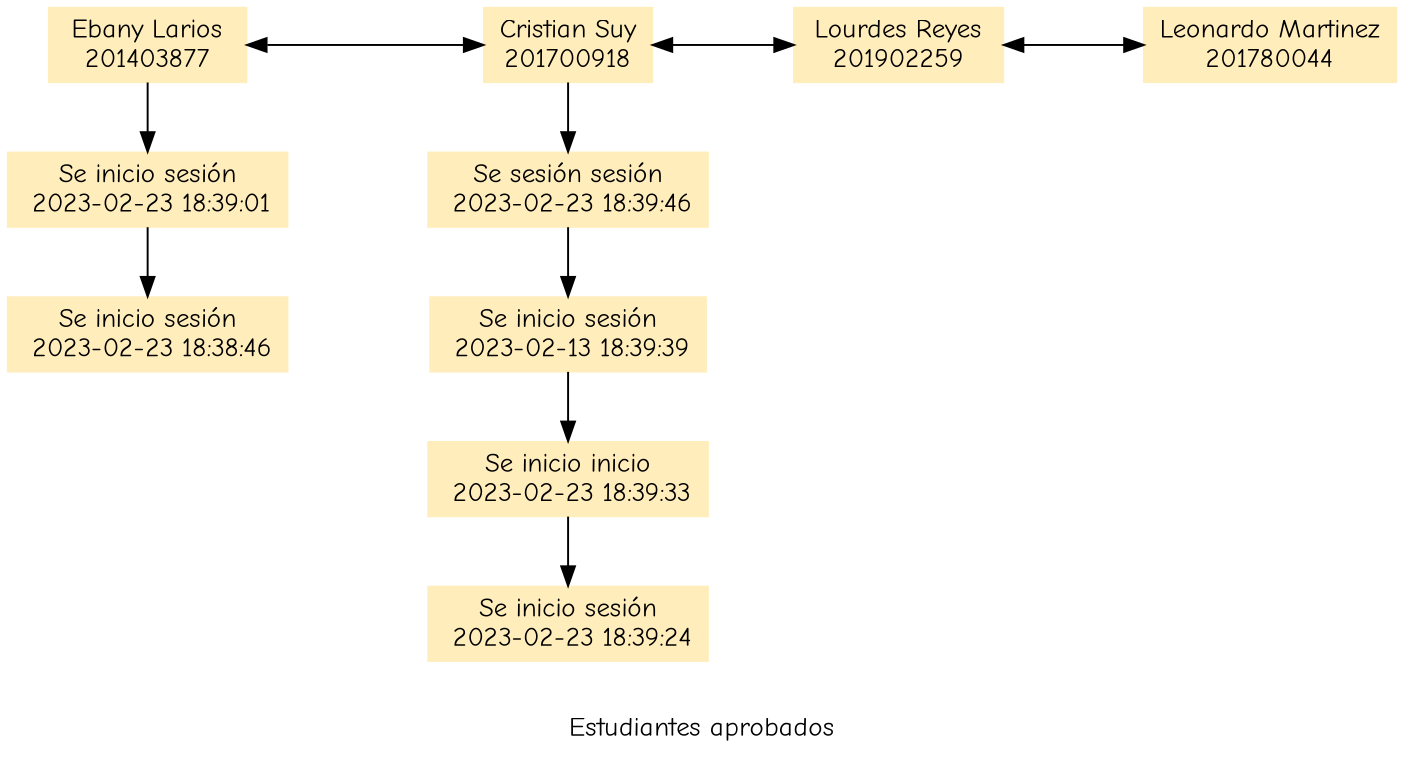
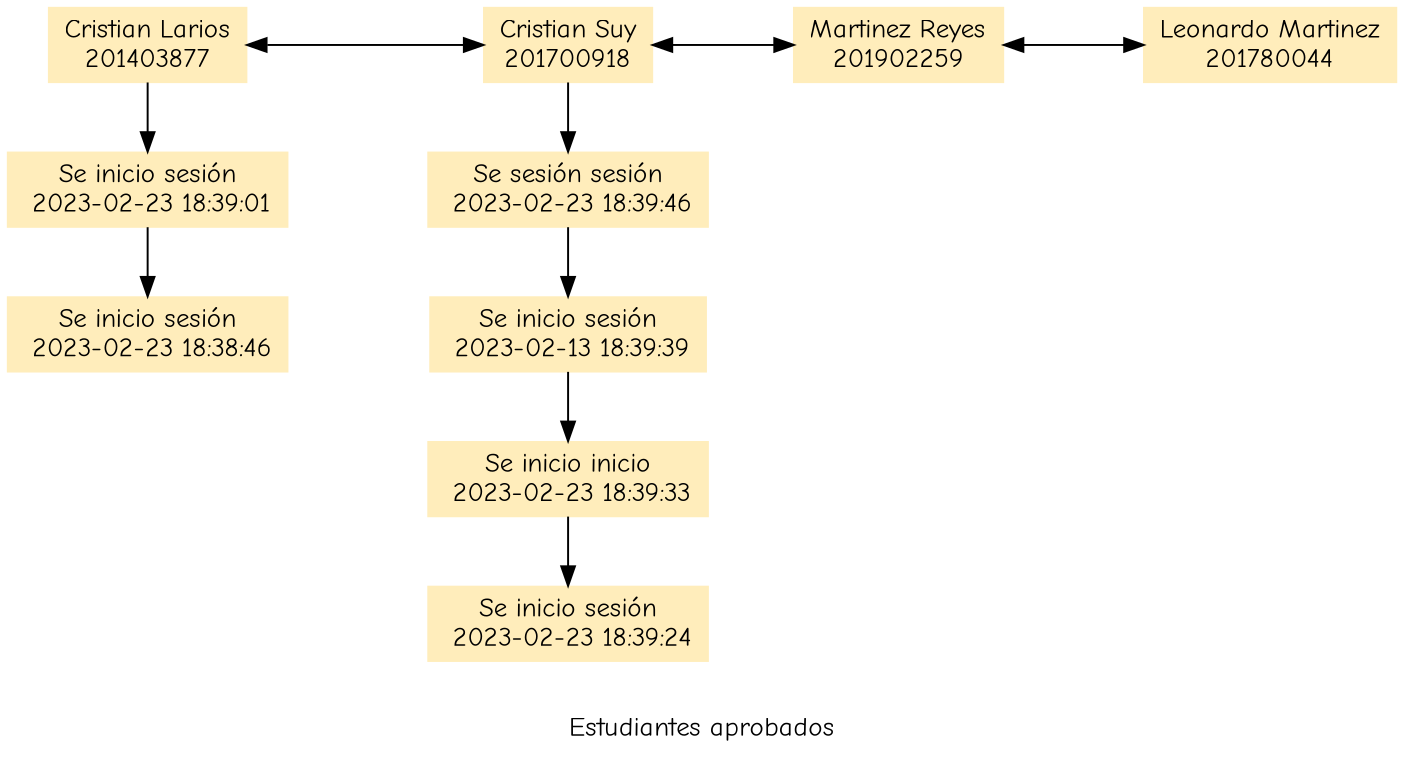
(148, 45) -> (148, 45)
(899, 45) -> (899, 45)
